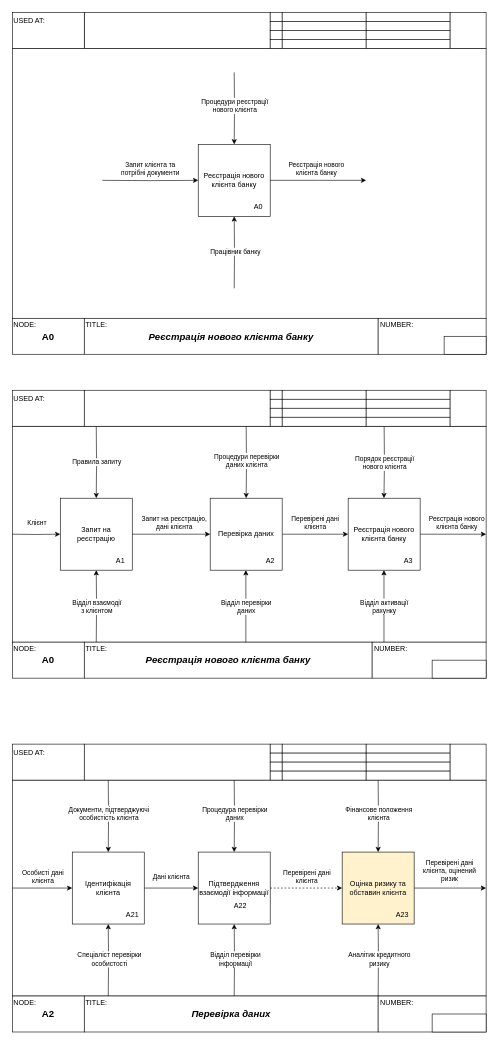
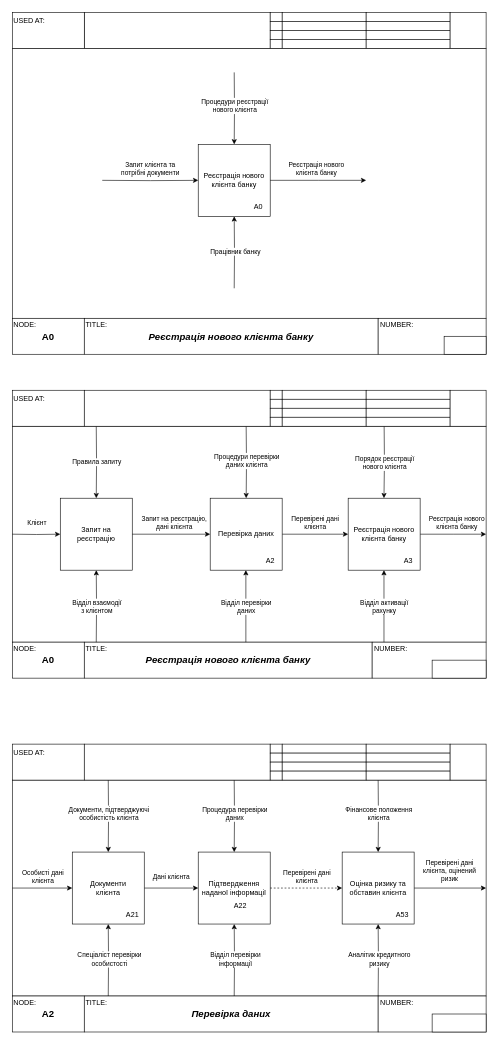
(120, 561) -> none
(108, 888) -> (108, 888)
(234, 888) -> (234, 888)
(378, 888) -> (378, 888)
(403, 915) -> (403, 915)
